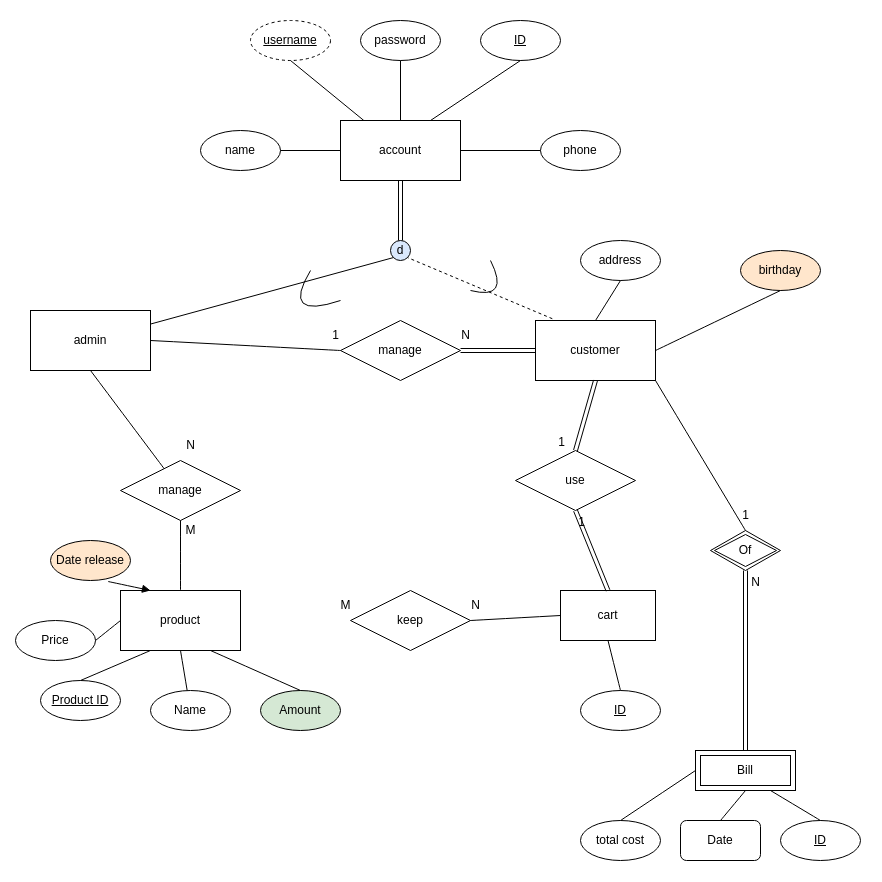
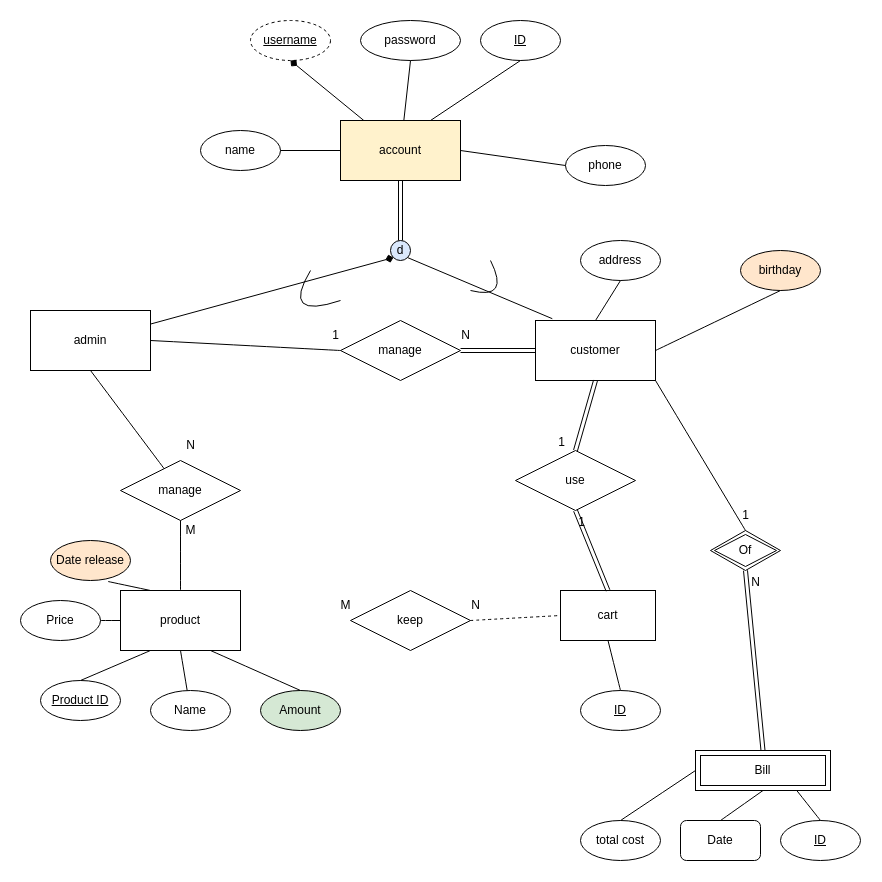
(401, 41) -> (411, 41)
(294, 64) -> (297, 66)
(401, 151) -> (401, 151)
(581, 151) -> (606, 166)
(389, 259) -> (385, 260)
(479, 288) -> (479, 288)
(141, 589) -> (145, 589)
(517, 618) -> (517, 618)
(56, 641) -> (61, 621)
(746, 771) -> (763, 771)
